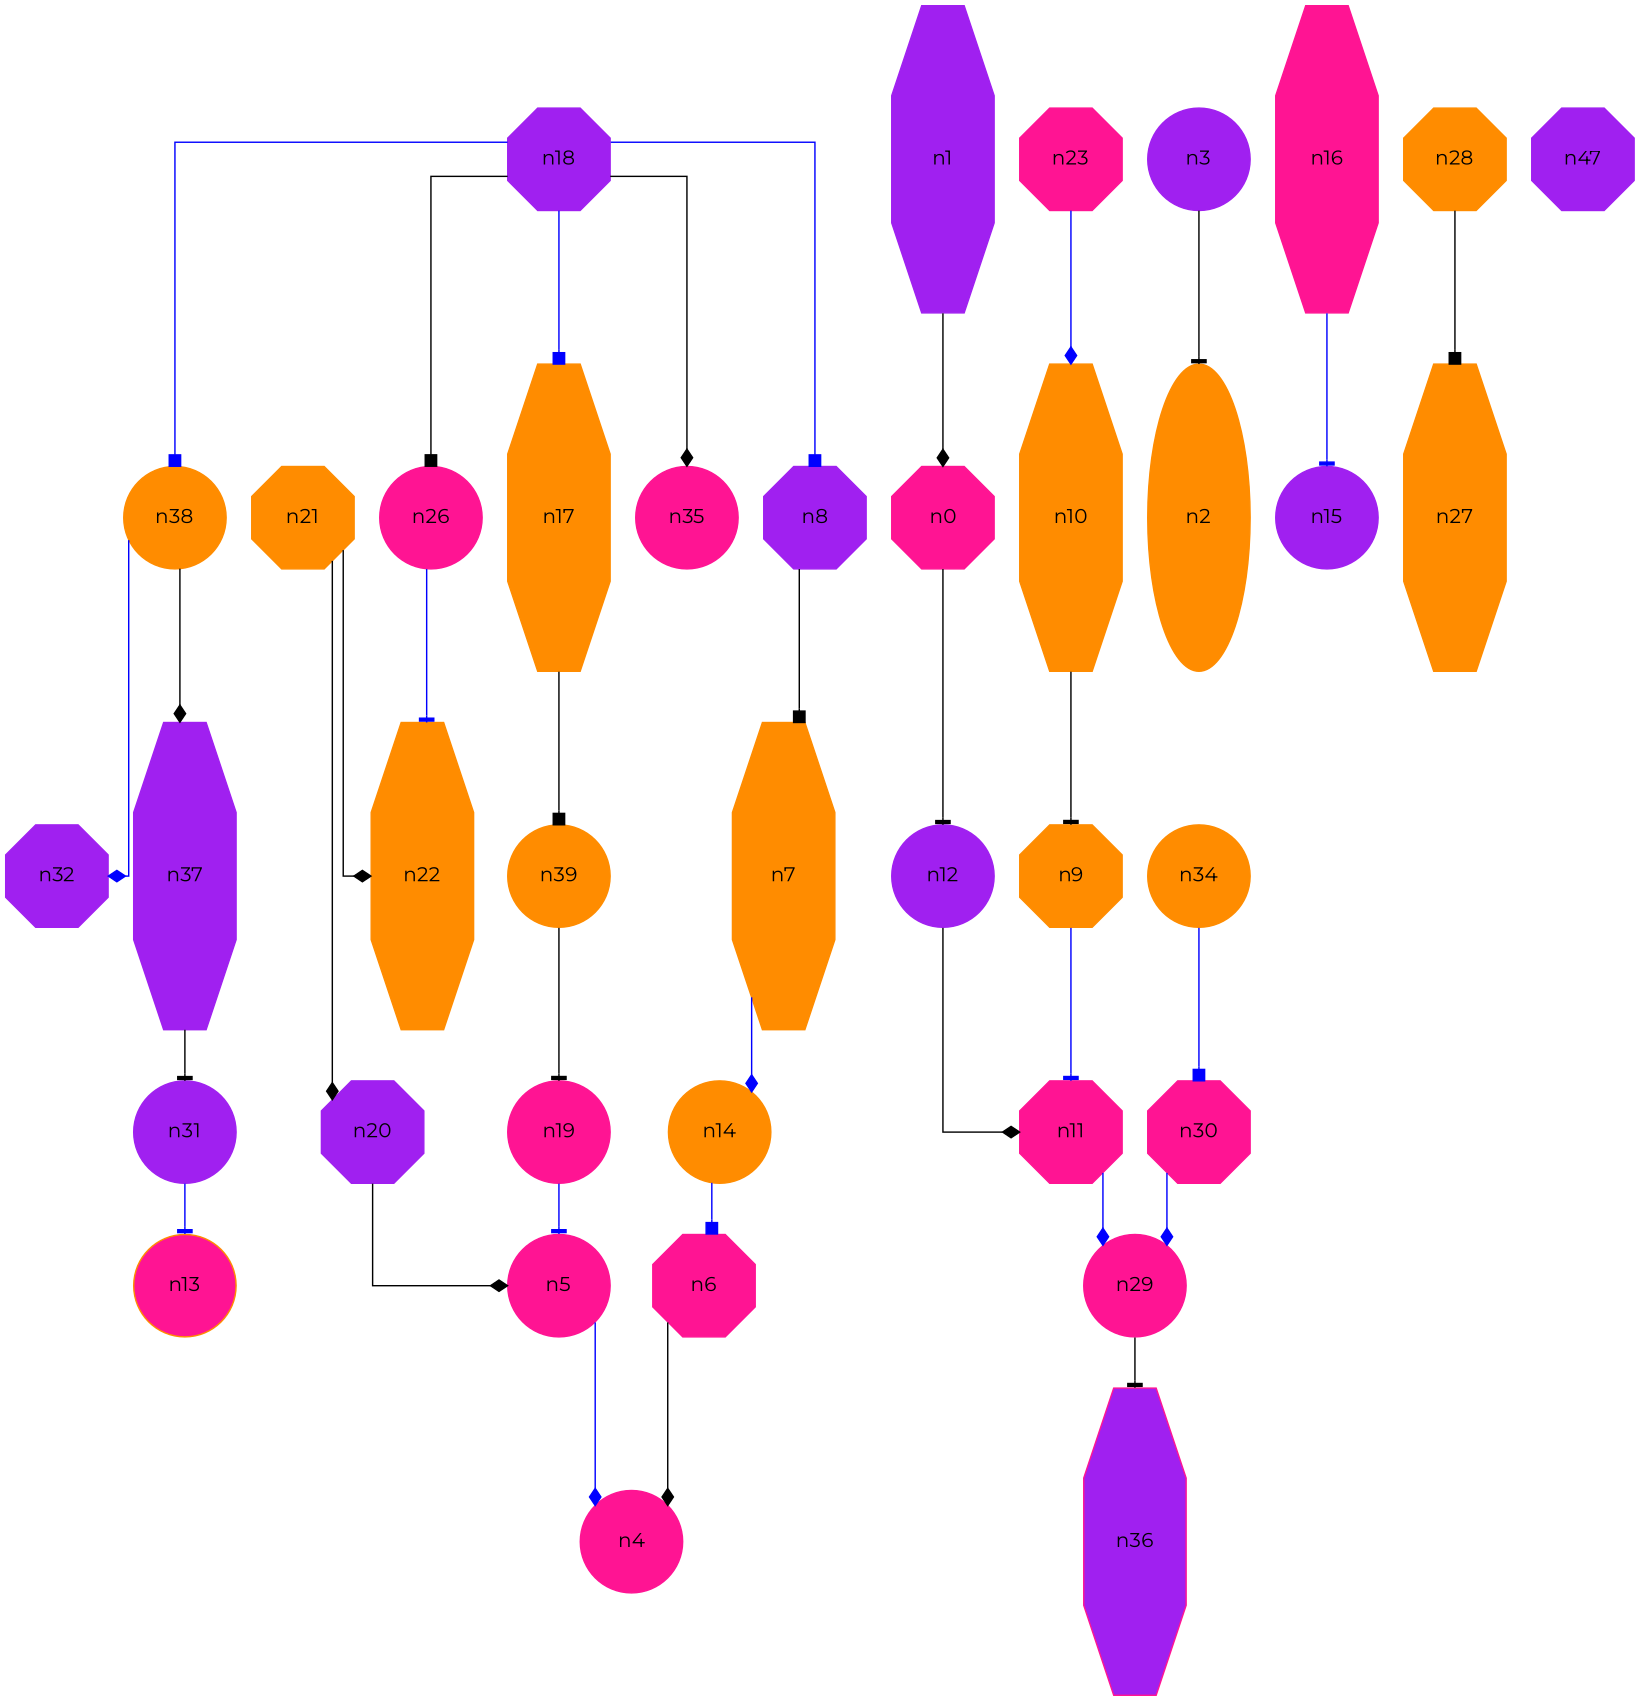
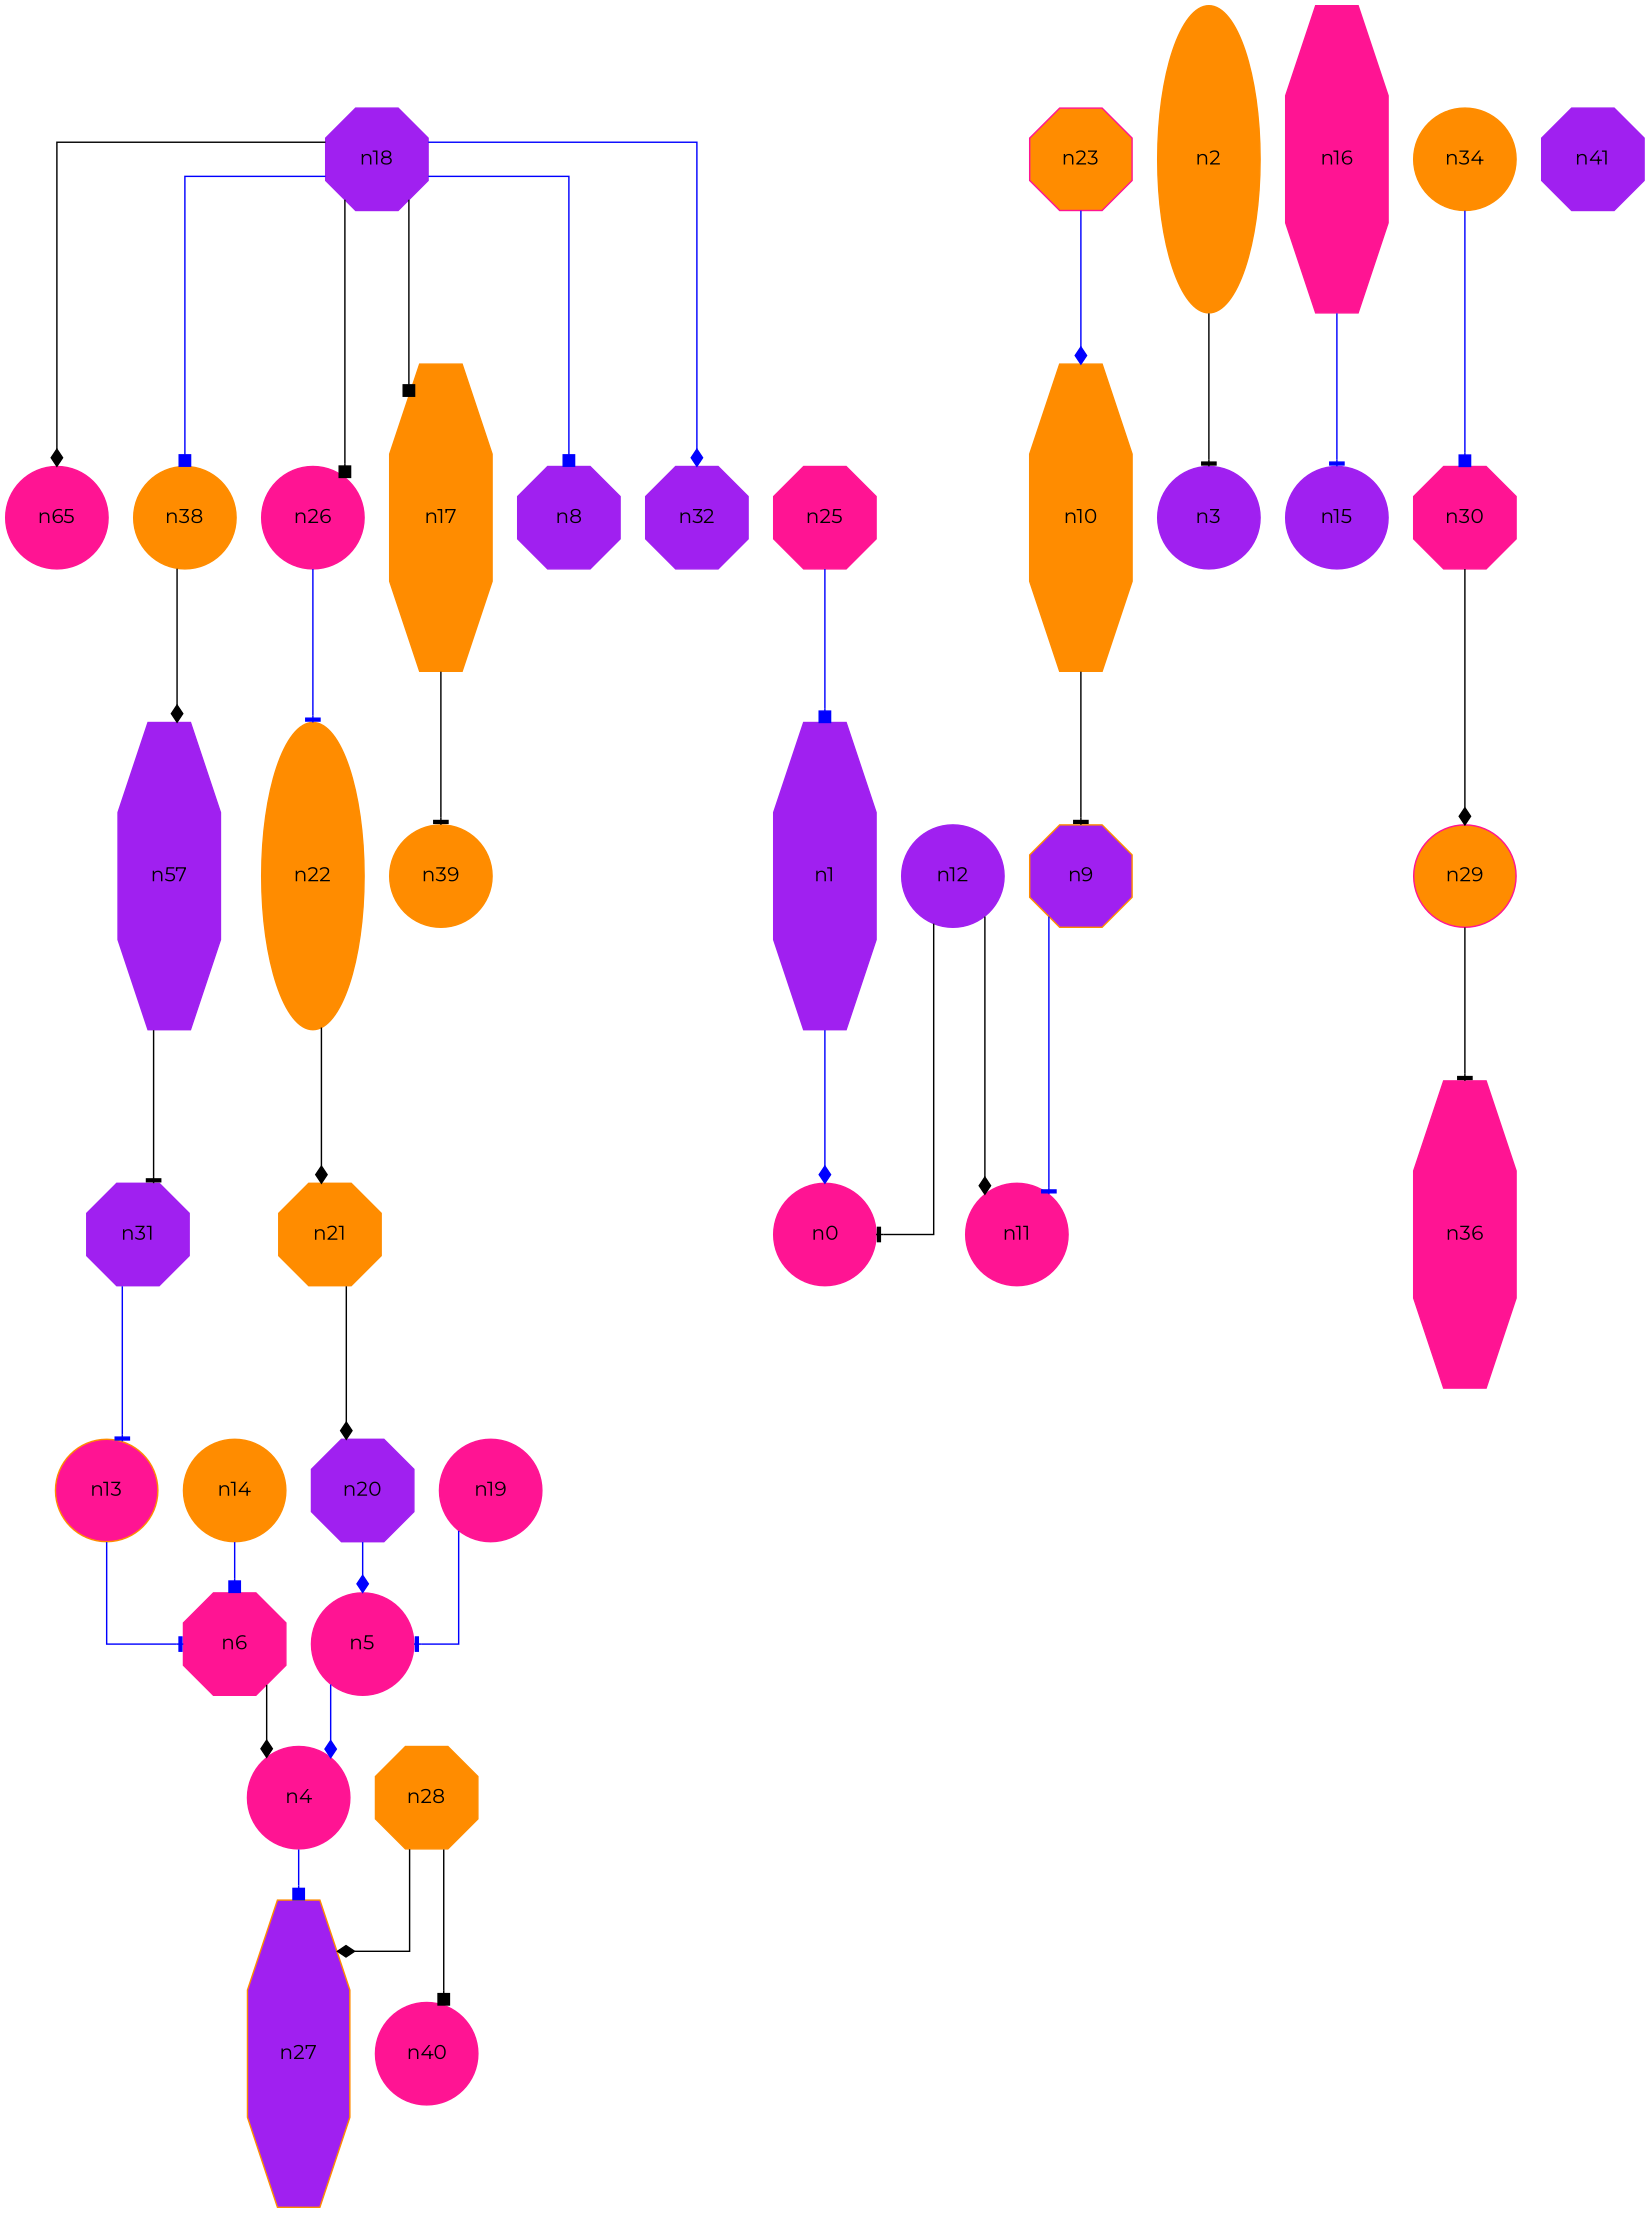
(1071, 159) -> (1081, 159)
(1583, 159) -> (1593, 159)
(559, 280) -> (409, 291)
(1455, 280) -> (410, 1928)
(1199, 284) -> (1209, 386)
(943, 381) -> (825, 1098)
(687, 518) -> (57, 518)
none -> (825, 518)
(943, 518) -> (825, 1234)
(1455, 518) -> (299, 2054)
(943, 693) -> (934, 1104)
(129, 710) -> (697, 161)
(343, 718) -> (321, 1097)
(559, 741) -> (441, 745)
(185, 876) -> (169, 876)
(422, 876) -> (313, 876)
(784, 876) -> none
(1071, 876) -> (1081, 876)
(559, 1001) -> none
(185, 1132) -> (138, 1234)
(1071, 1132) -> (1017, 1234)
(1103, 1201) -> none
(1167, 1201) -> (1465, 688)
(381, 1286) -> (363, 1559)
(1135, 1286) -> (1465, 876)
(1135, 1542) -> (1465, 1234)
none -> (107, 1628)
none -> (299, 1868)
none -> (427, 2054)
